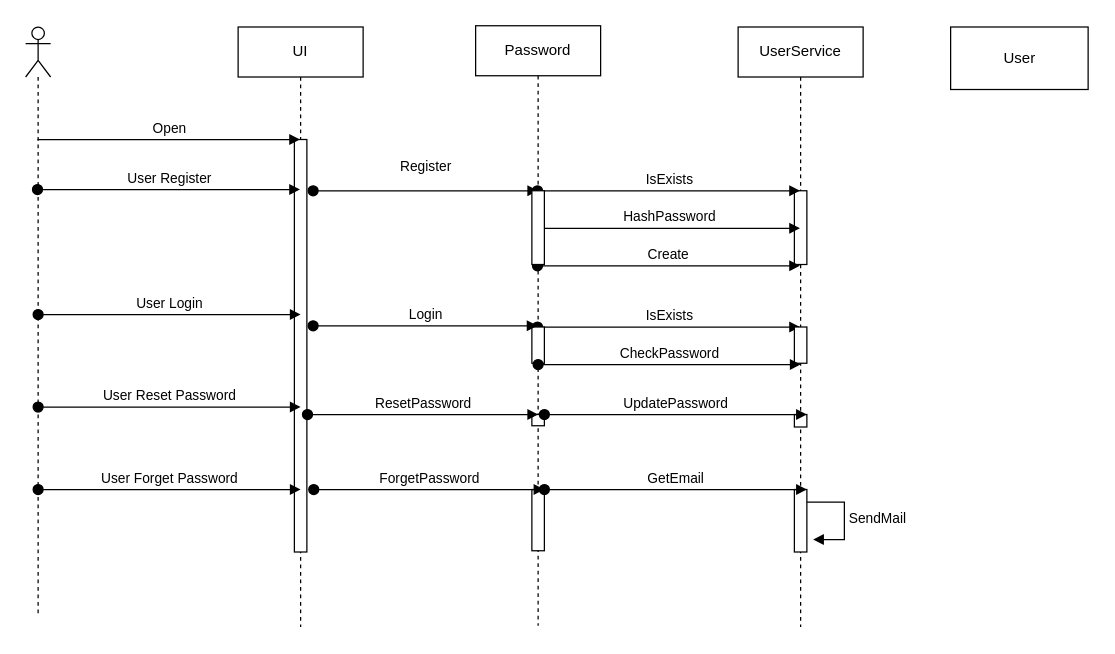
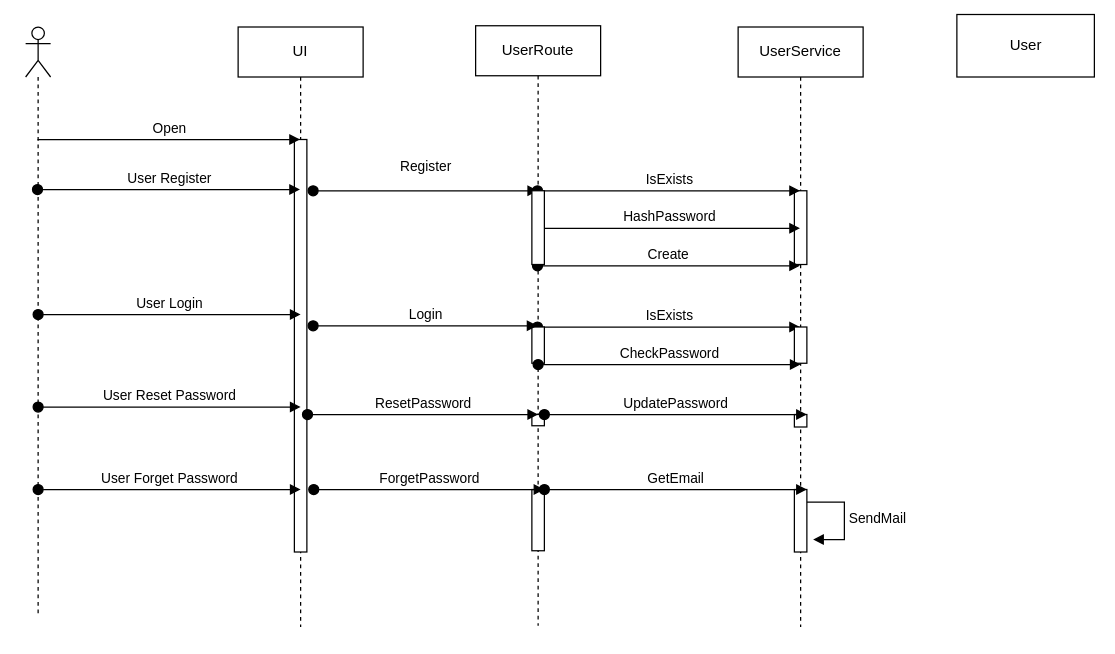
(538, 51) -> (538, 51)
(1019, 58) -> (1026, 46)
